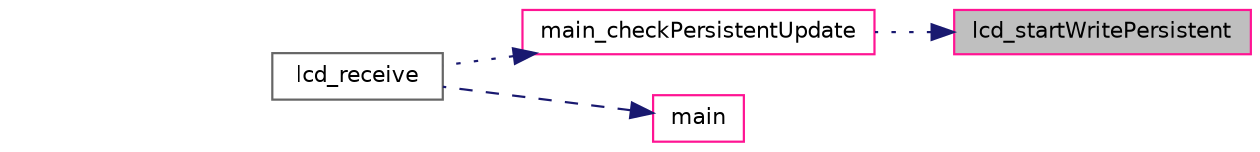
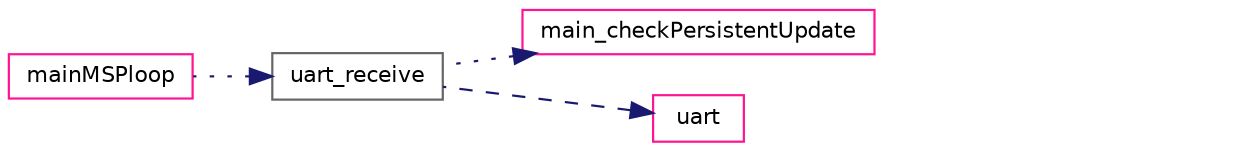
(1103, 32) -> none
none -> (101, 76)
(358, 76) -> (358, 76)
(698, 118) -> (698, 118)
